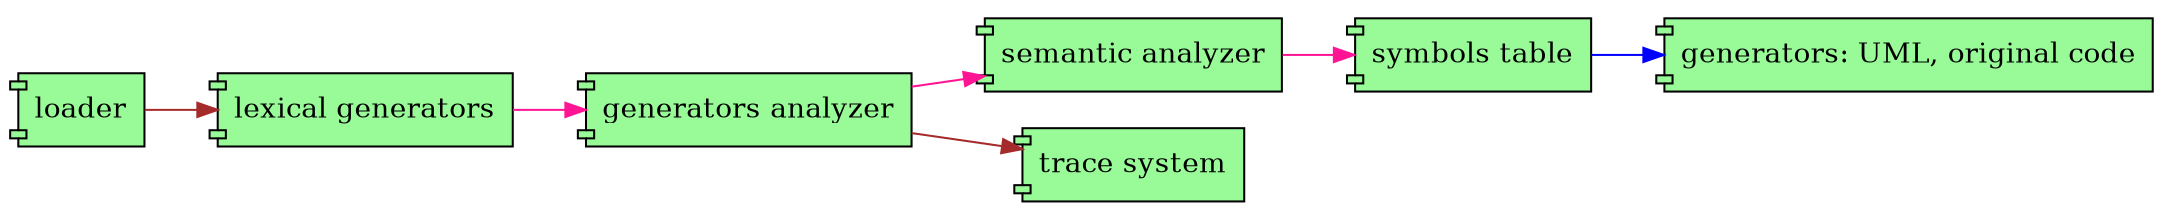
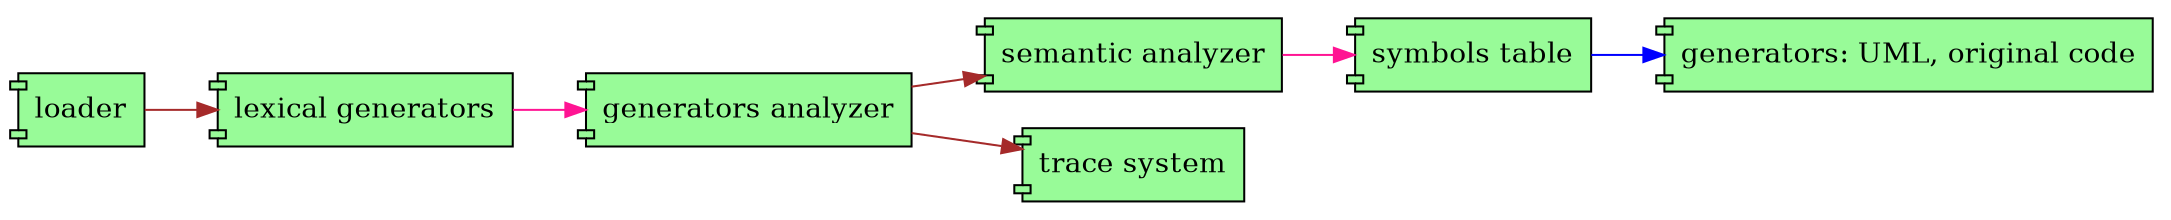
(938, 83) -> (938, 83)
